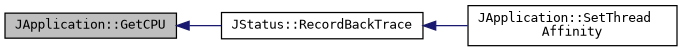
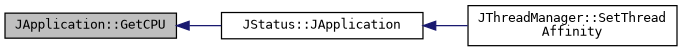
(322, 26) -> (322, 26)
(573, 26) -> (573, 26)
